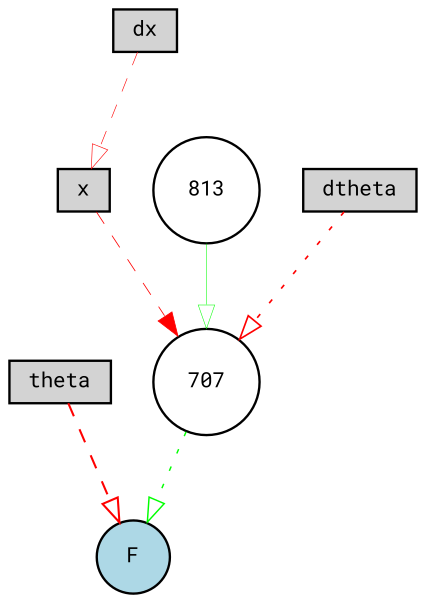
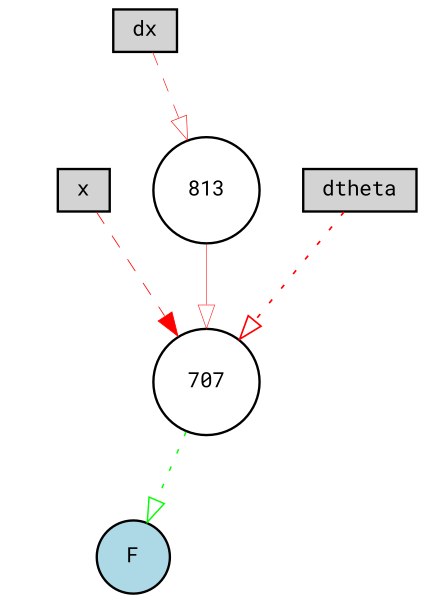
(119, 99) -> (166, 85)
(206, 274) -> (206, 274)
(60, 382) -> none
